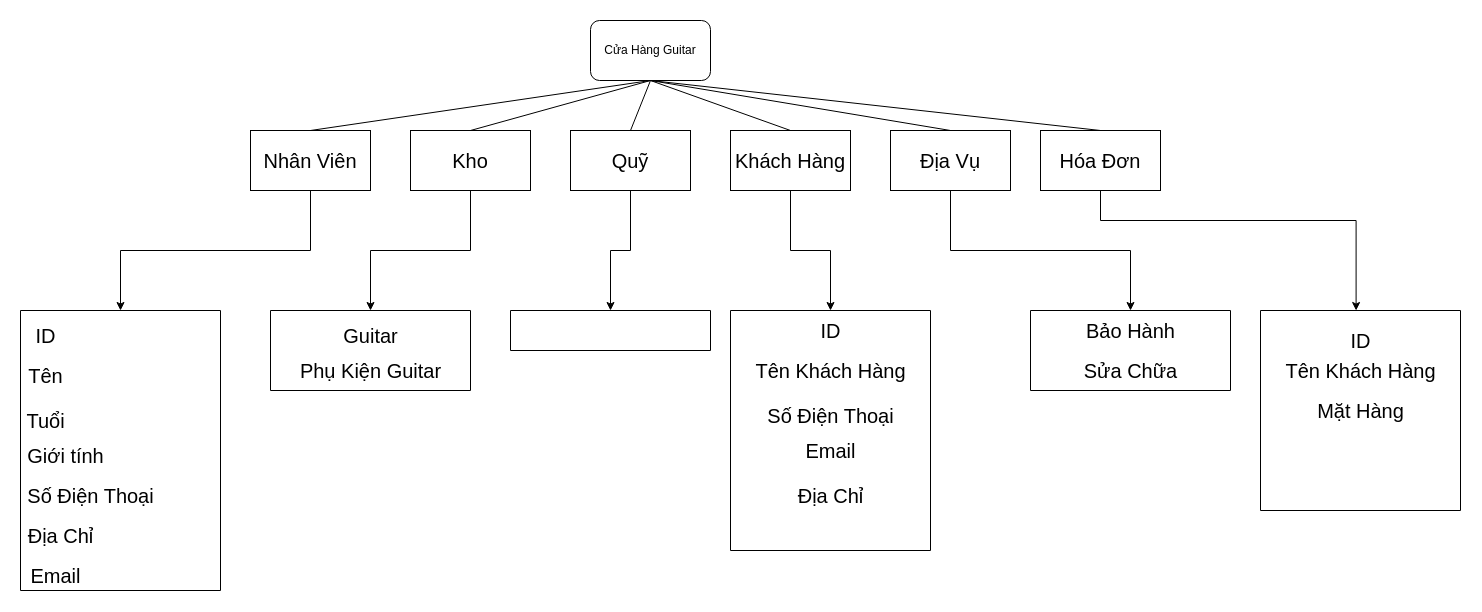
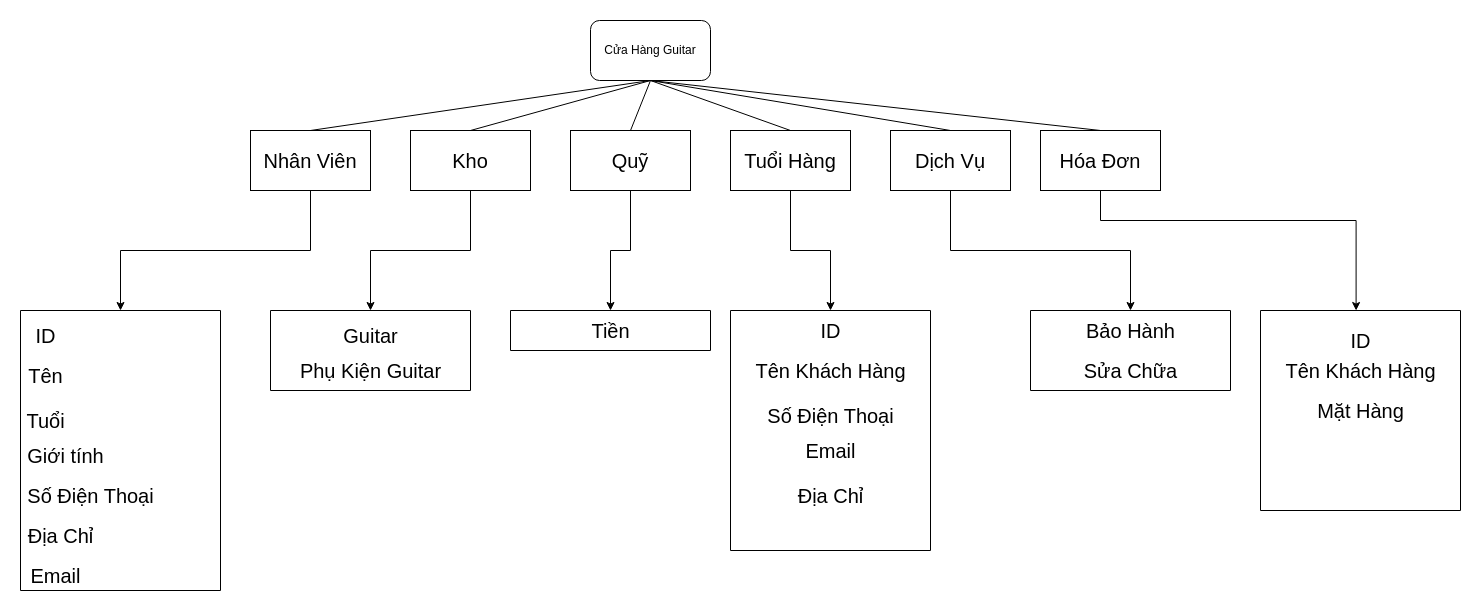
(791, 161) -> (791, 161)
(951, 161) -> (951, 161)
none -> (611, 331)
